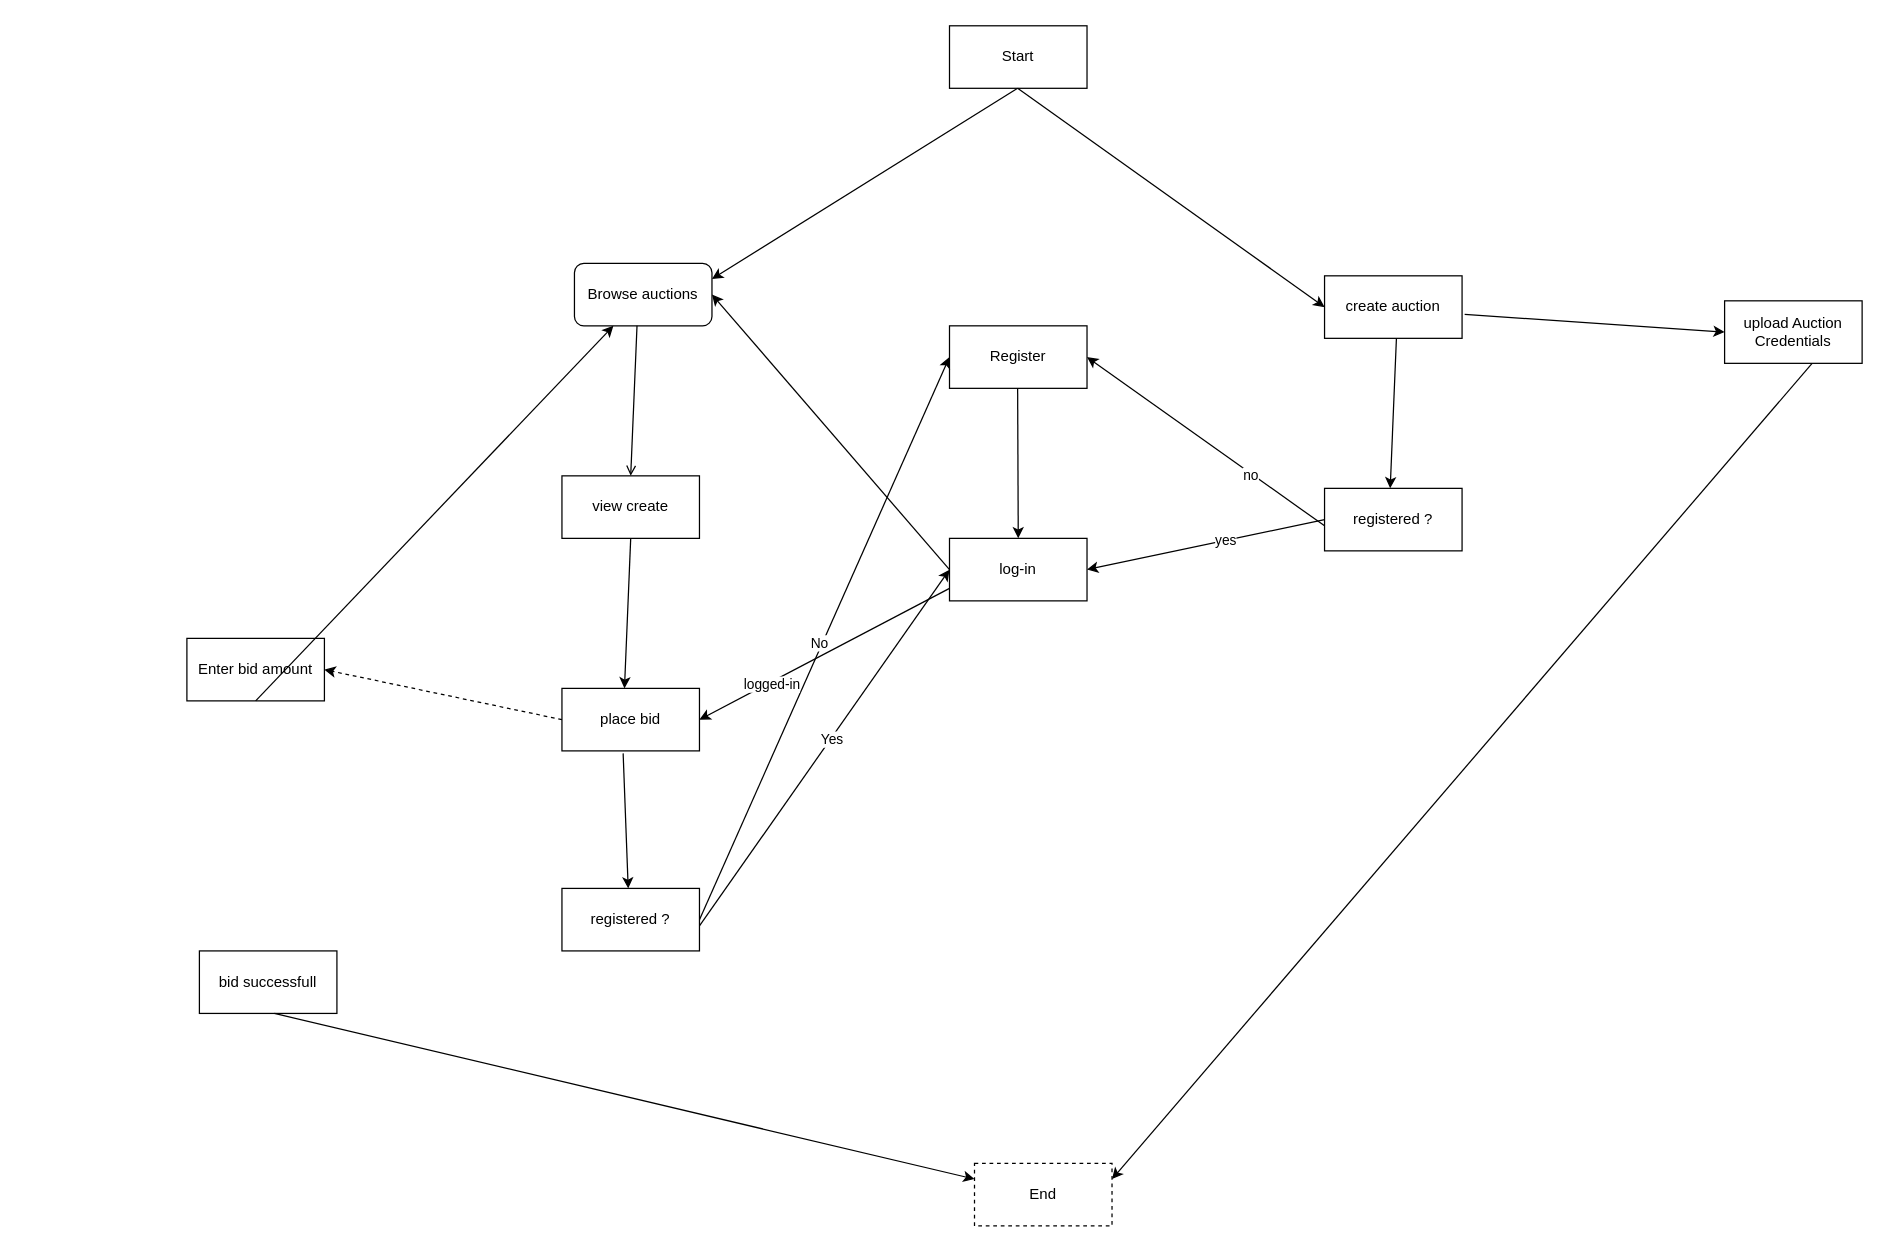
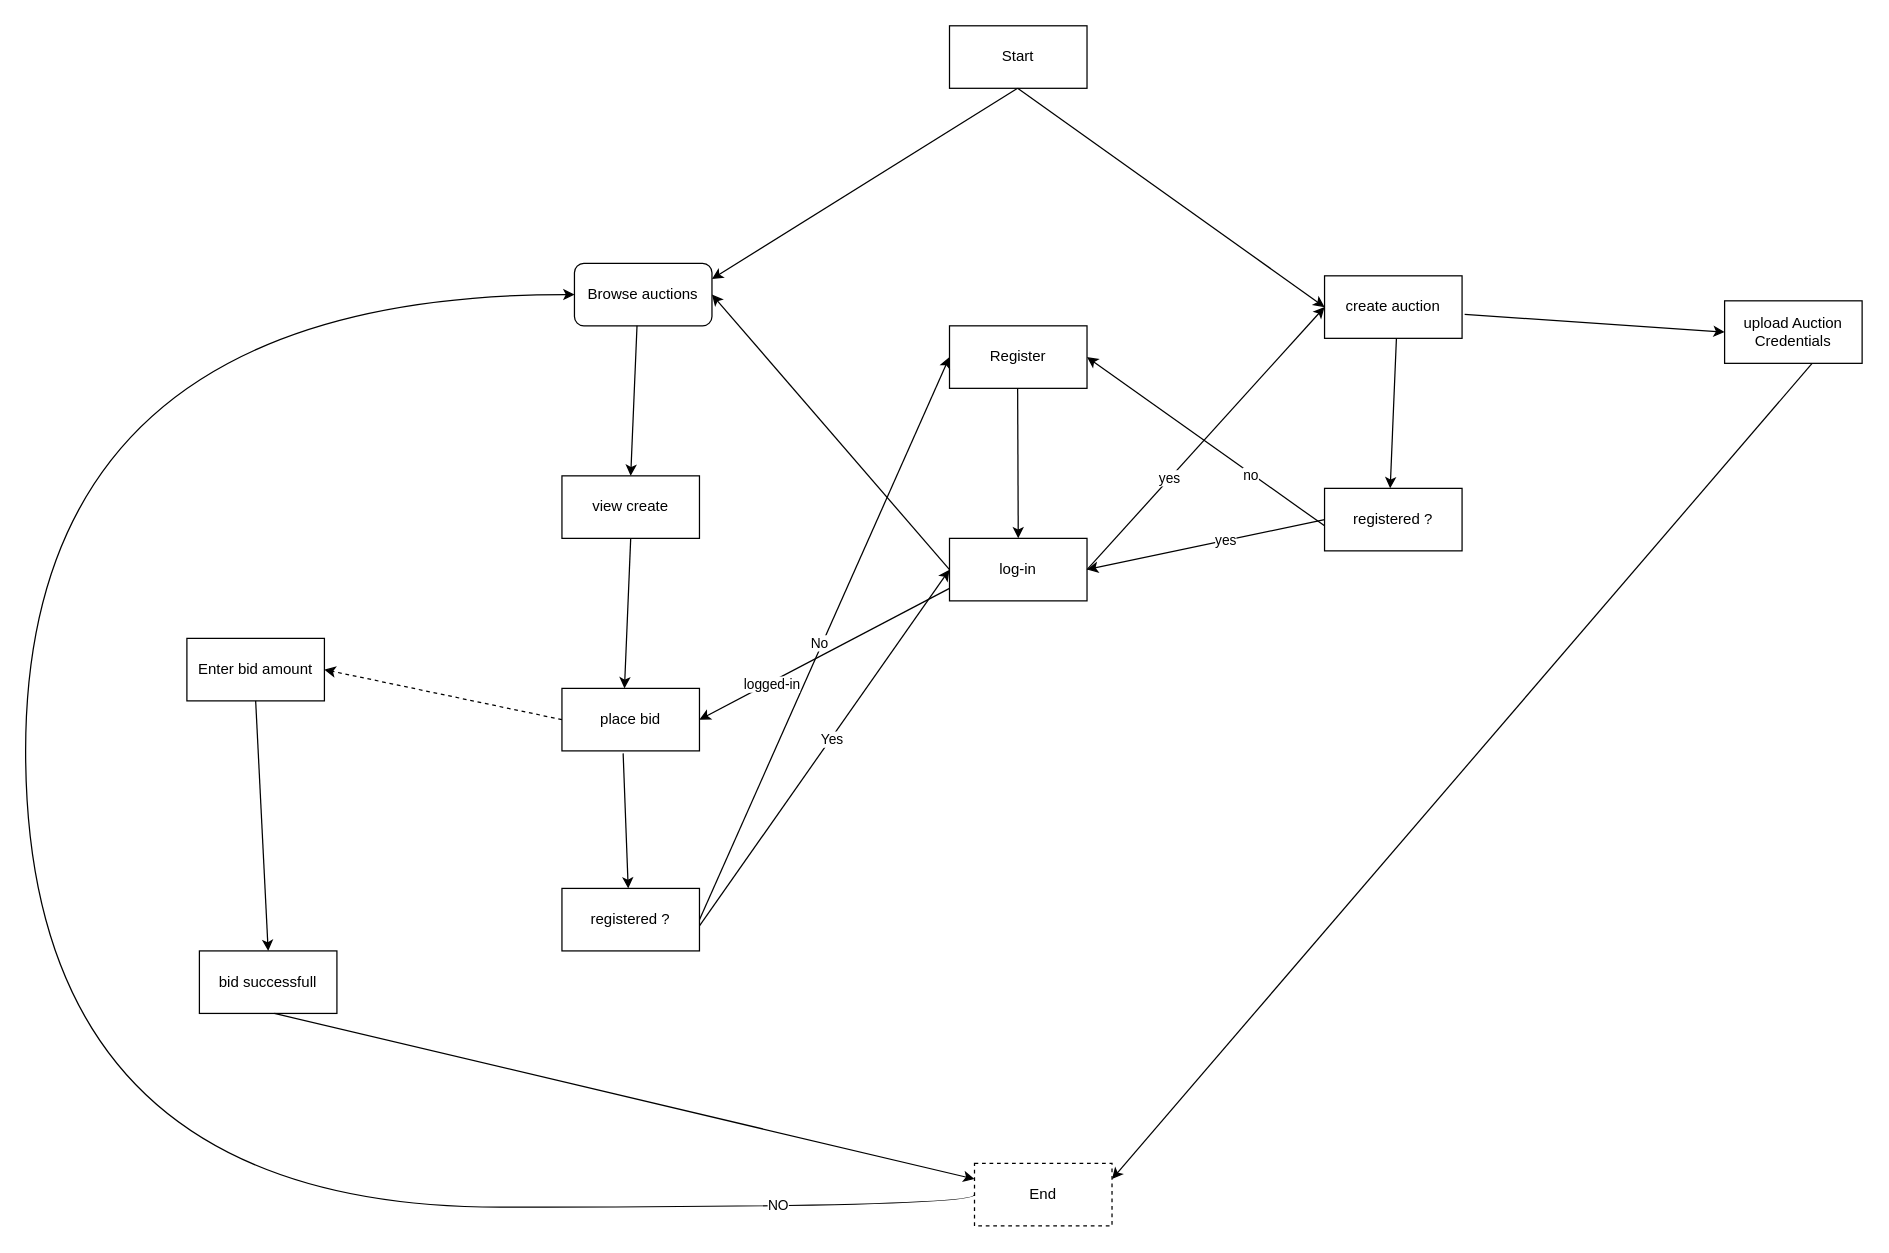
none -> (1202, 442)
(631, 467) -> (631, 466)
(432, 516) -> (262, 822)
none -> (56, 948)
